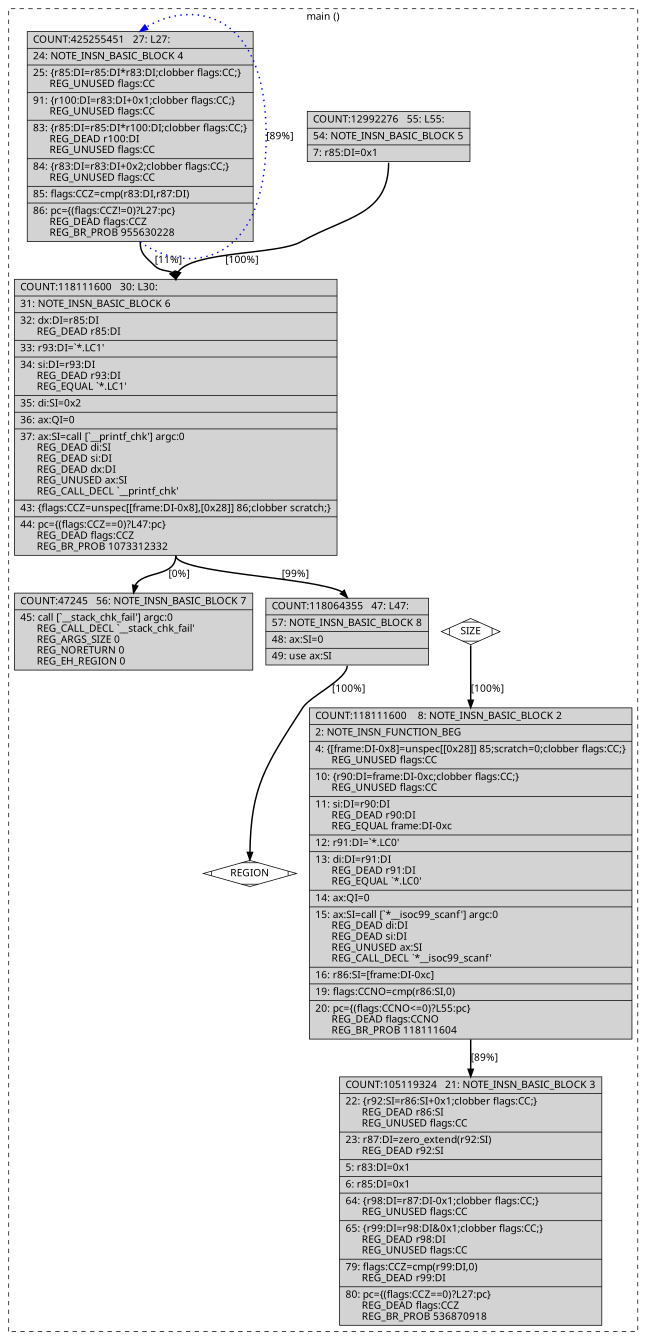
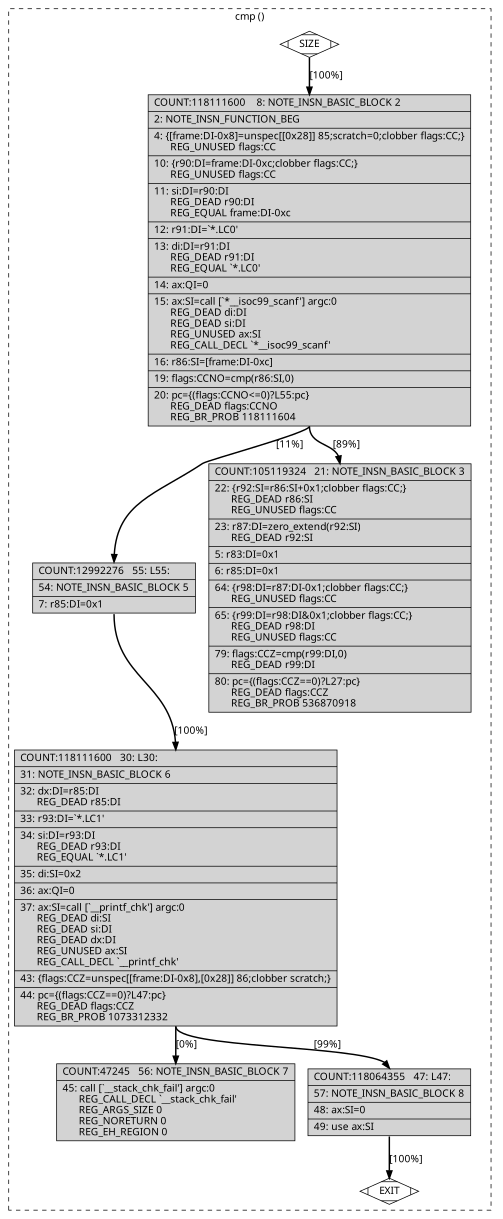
(323, 17) -> (250, 17)
(140, 137) -> none
none -> (194, 469)
(250, 873) -> (389, 1191)
